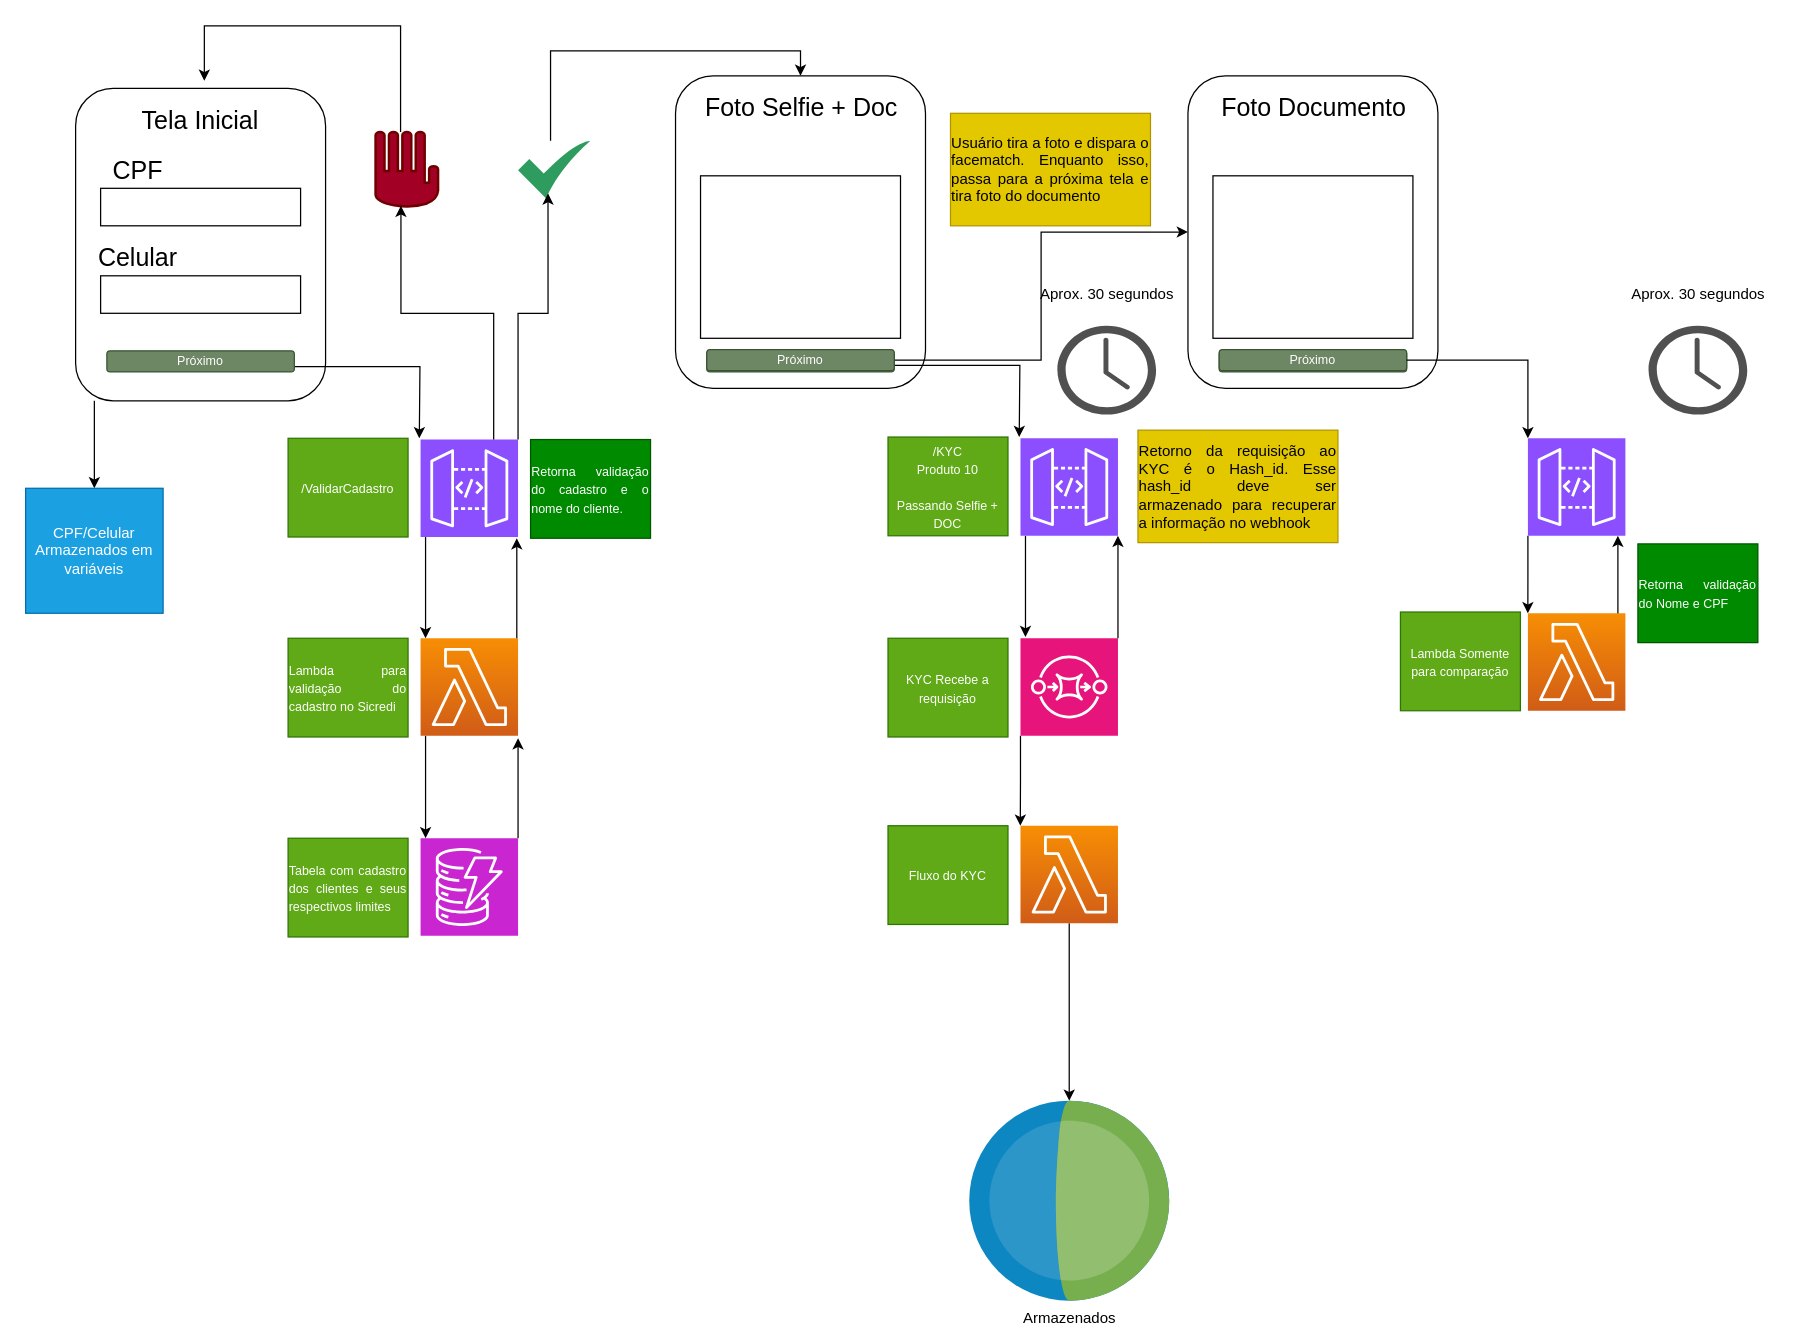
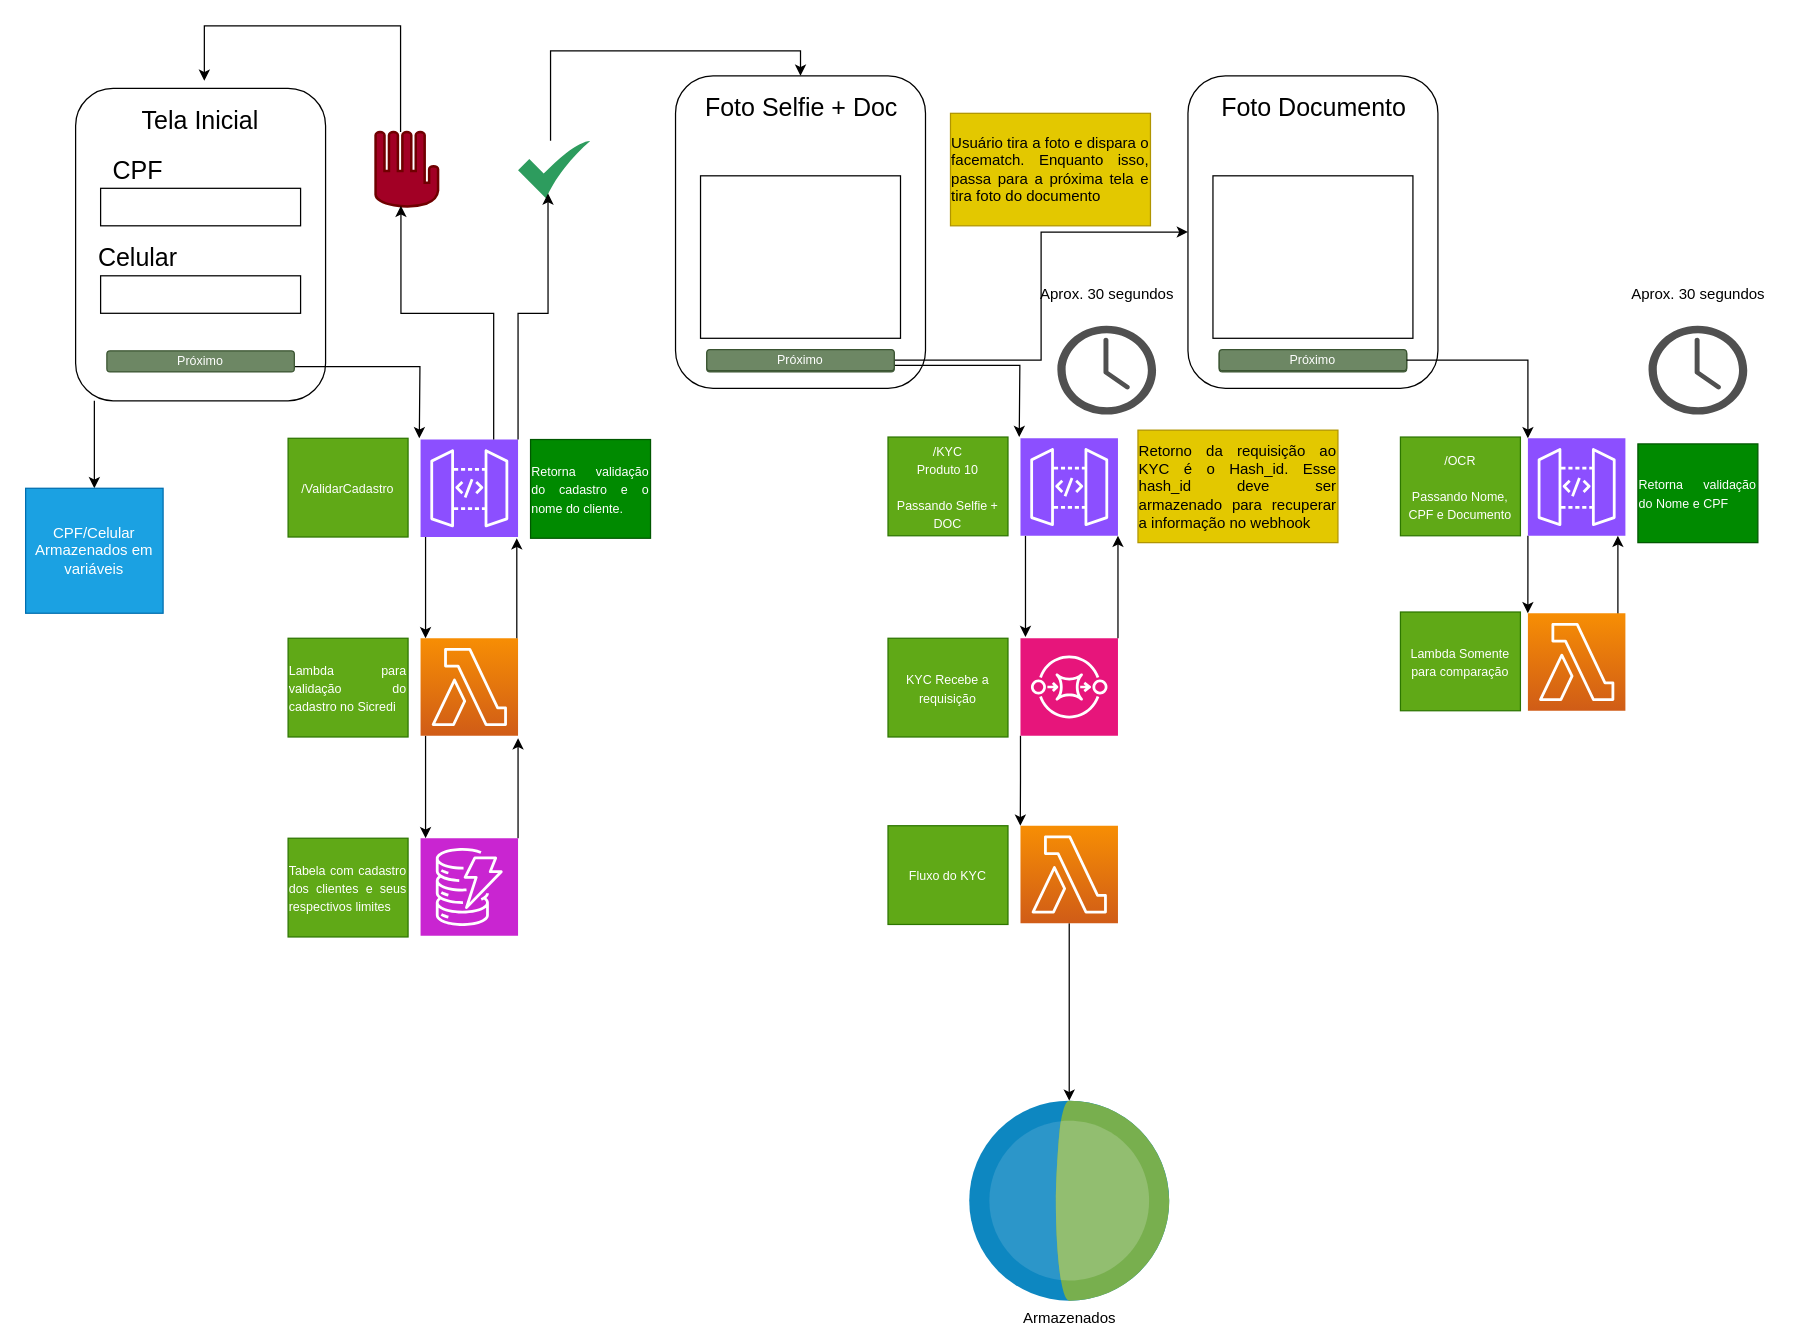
none -> (1461, 486)
(1698, 593) -> (1698, 493)
